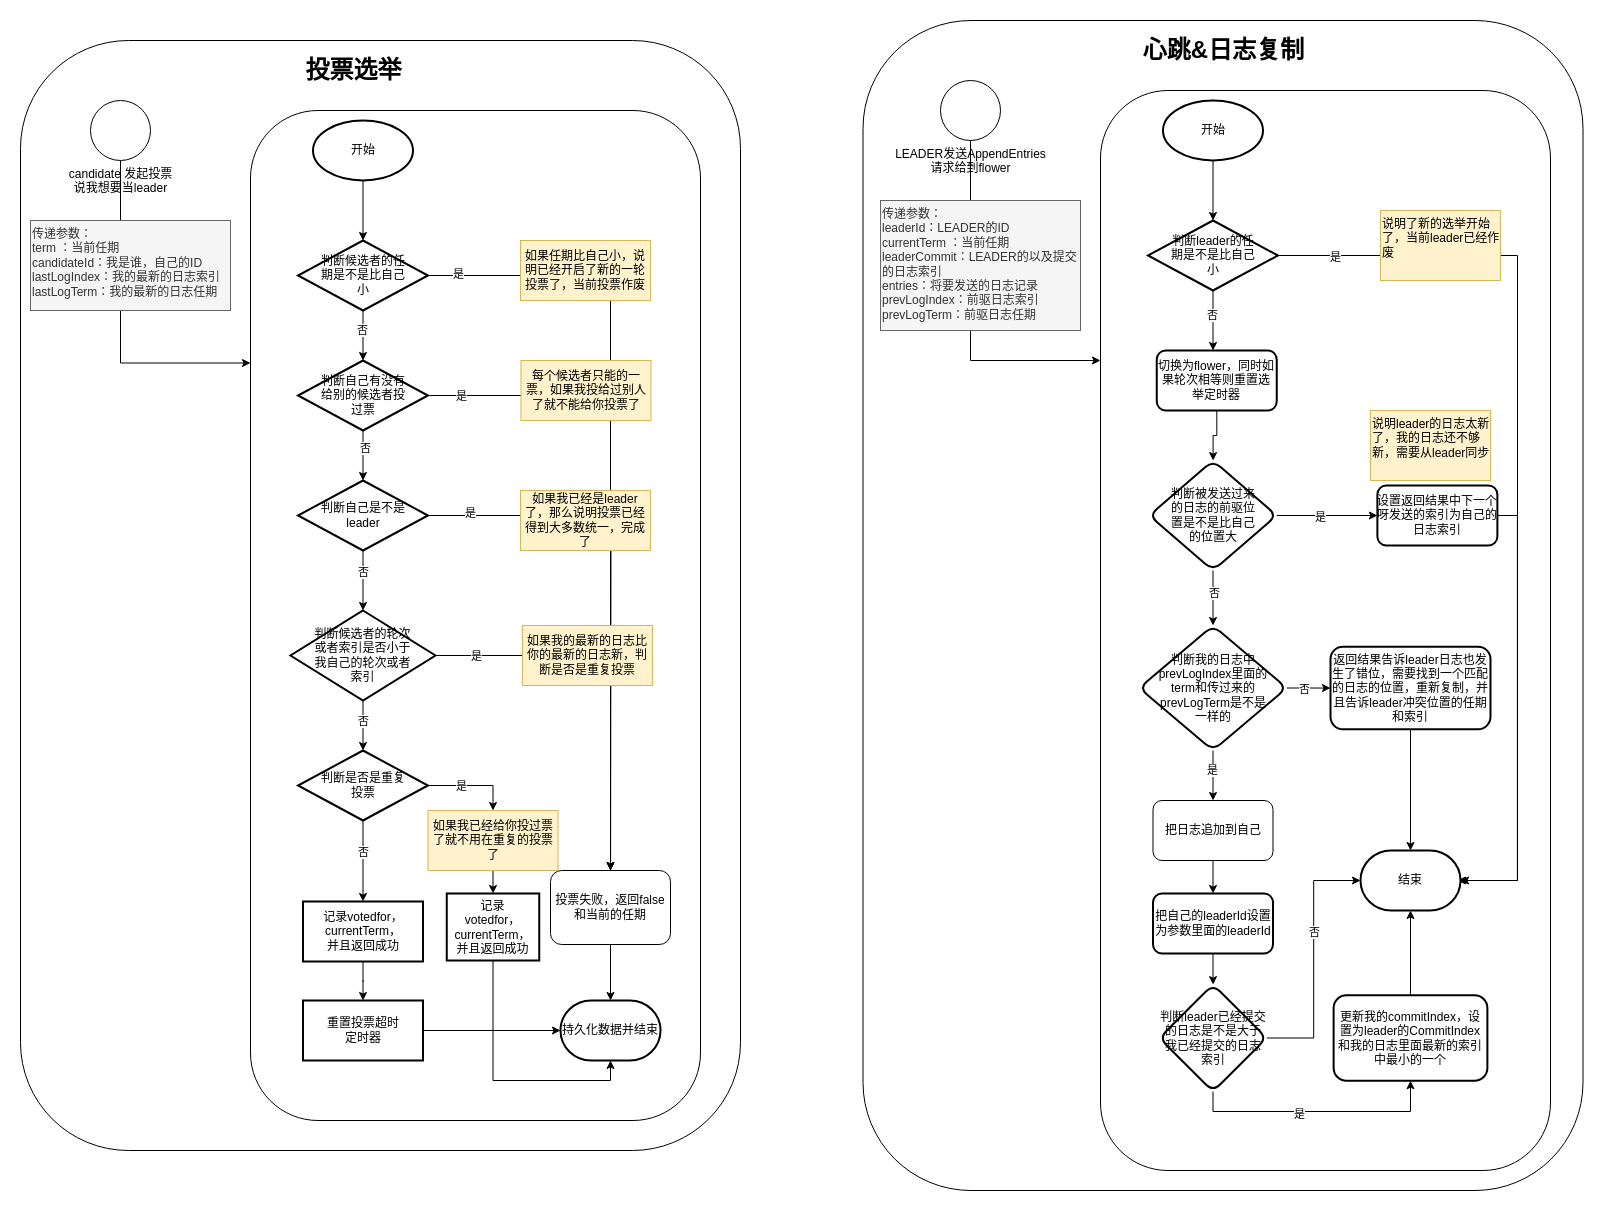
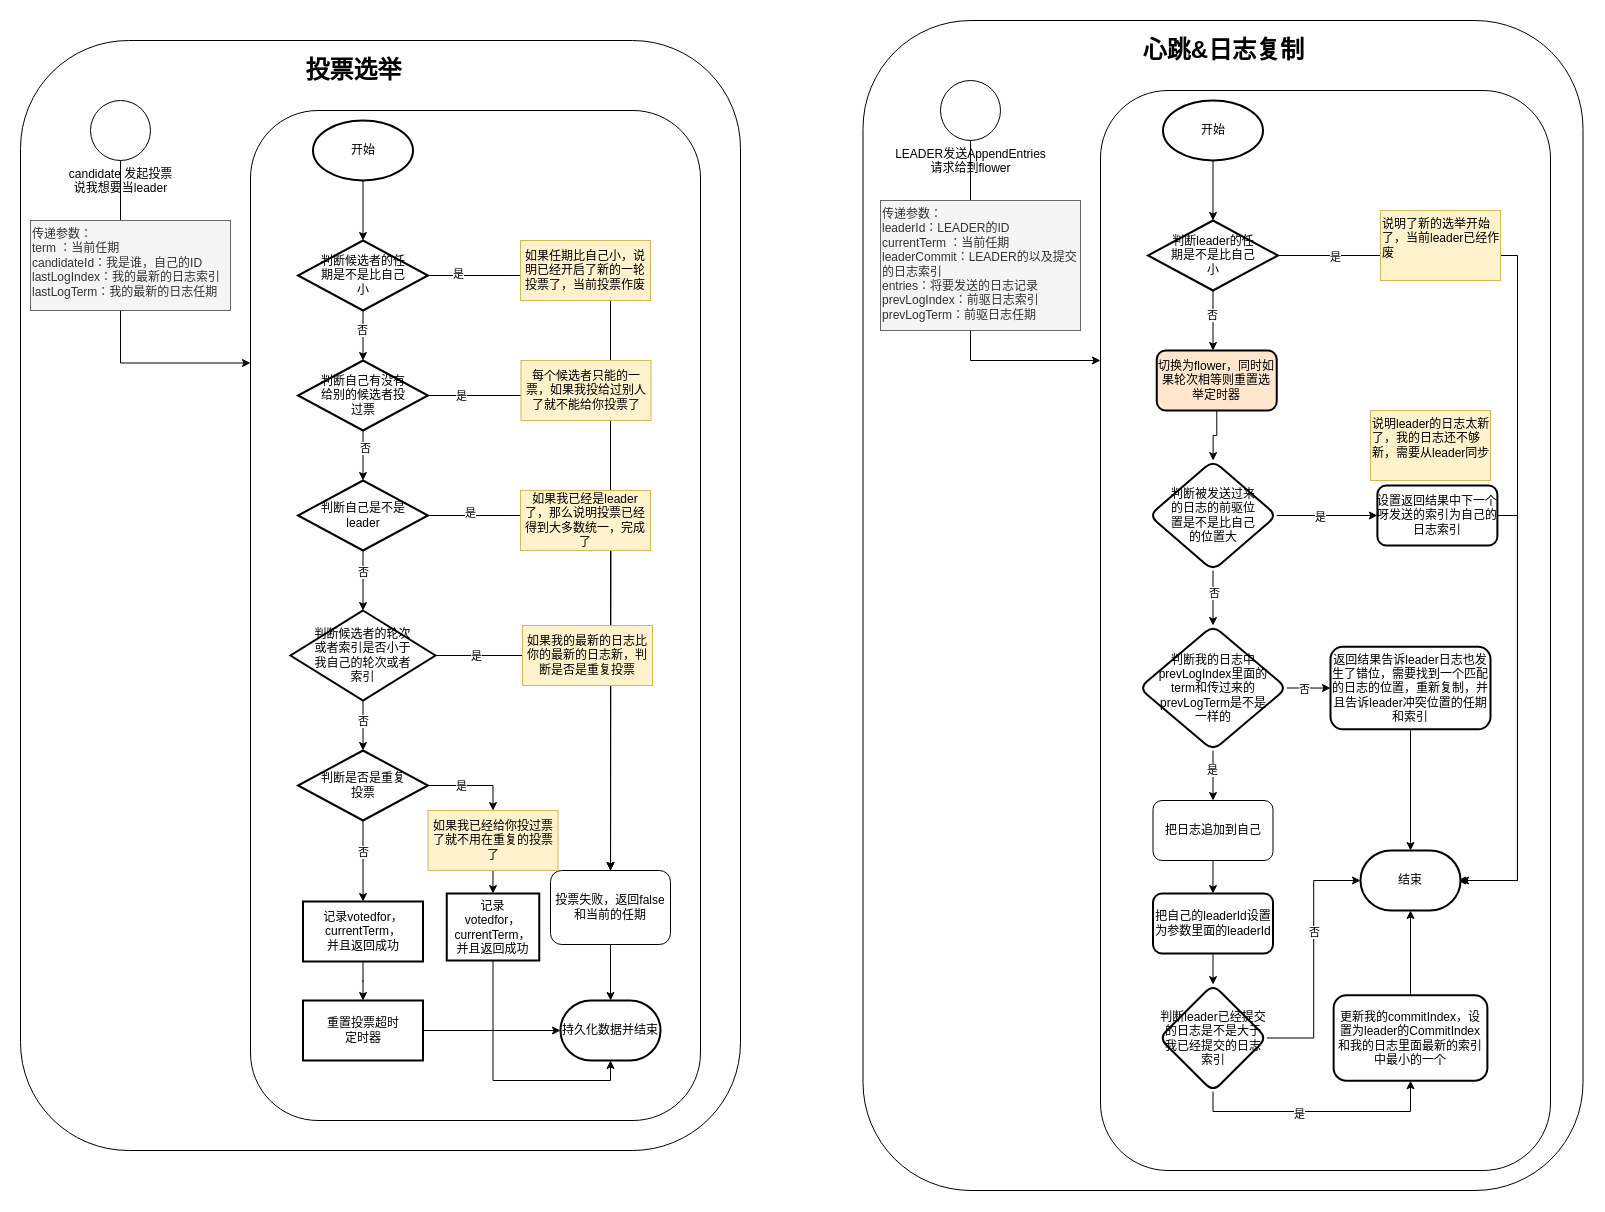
(1217, 381) -> (1217, 381)
